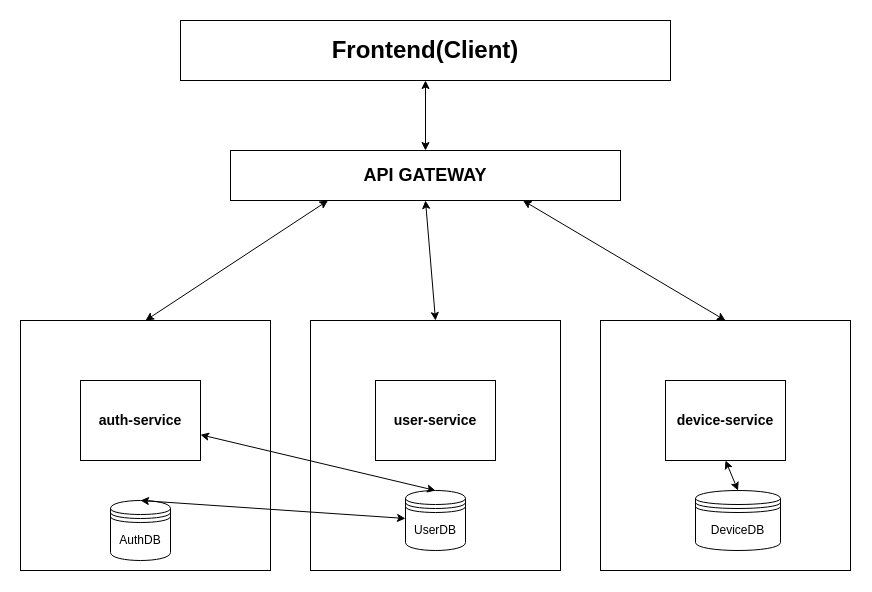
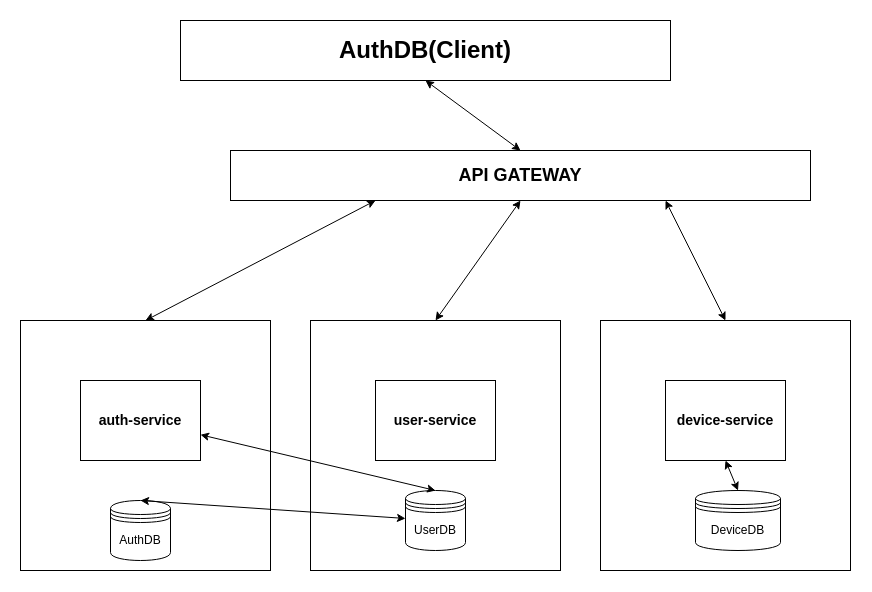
(426, 51) -> (426, 51)
(426, 176) -> (521, 176)
